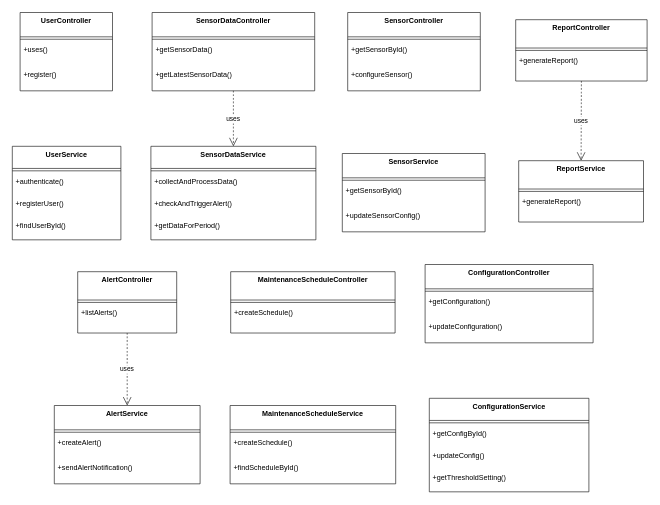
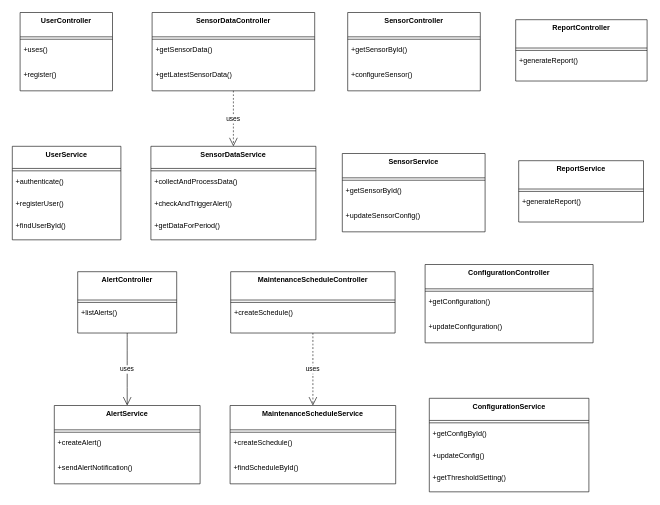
(581, 120) -> none
none -> (313, 368)
(127, 372) -> (127, 372)
